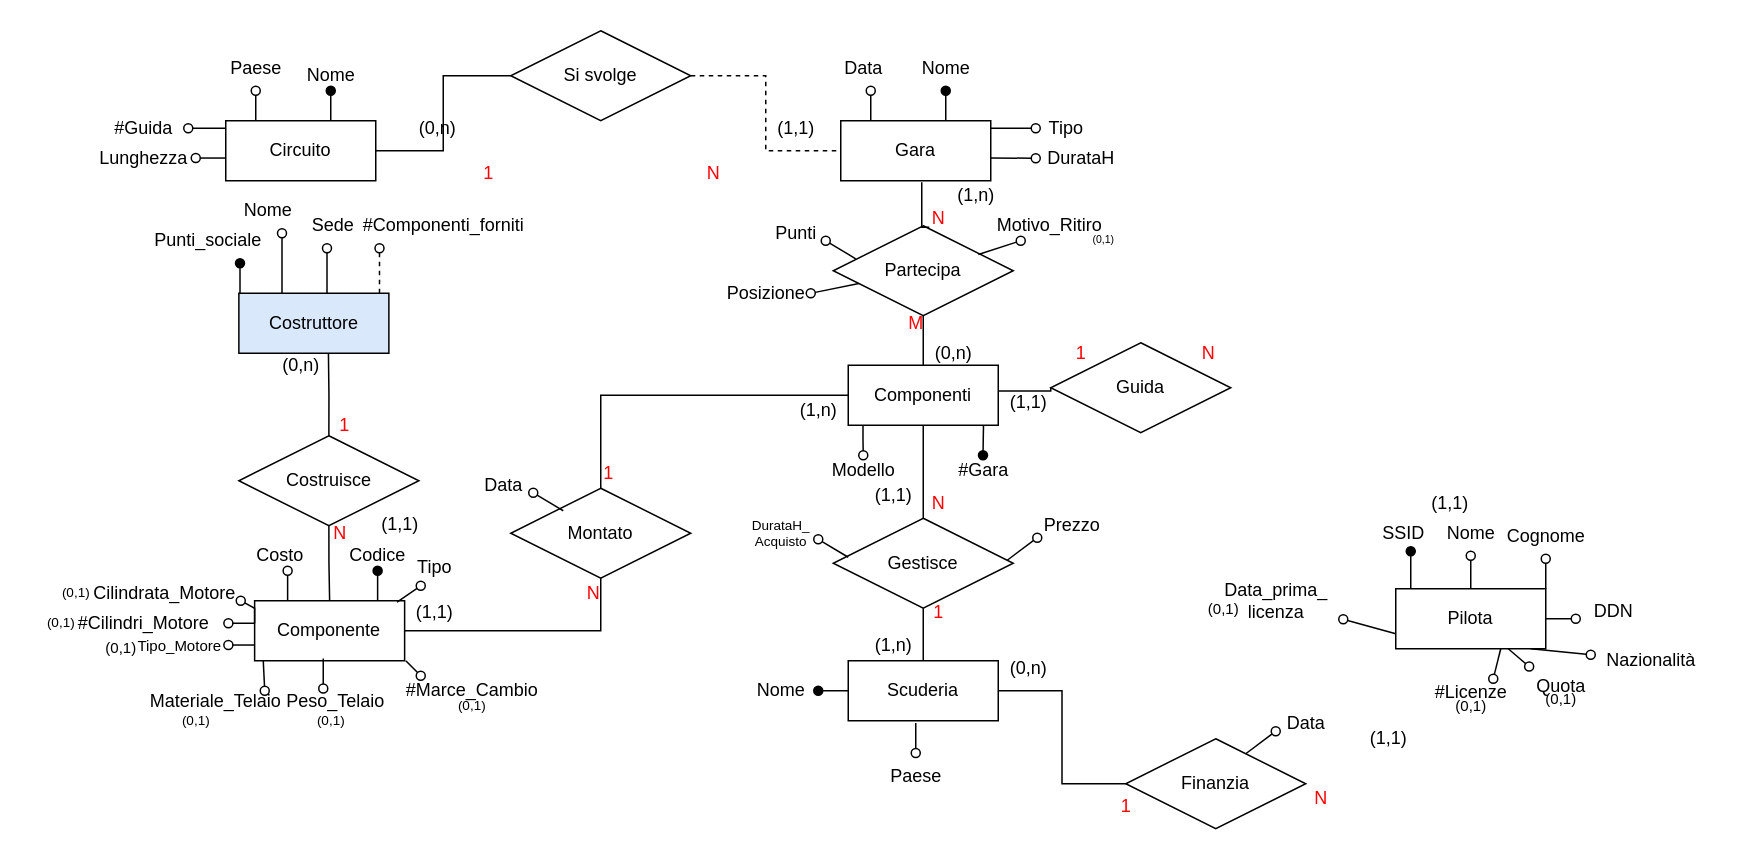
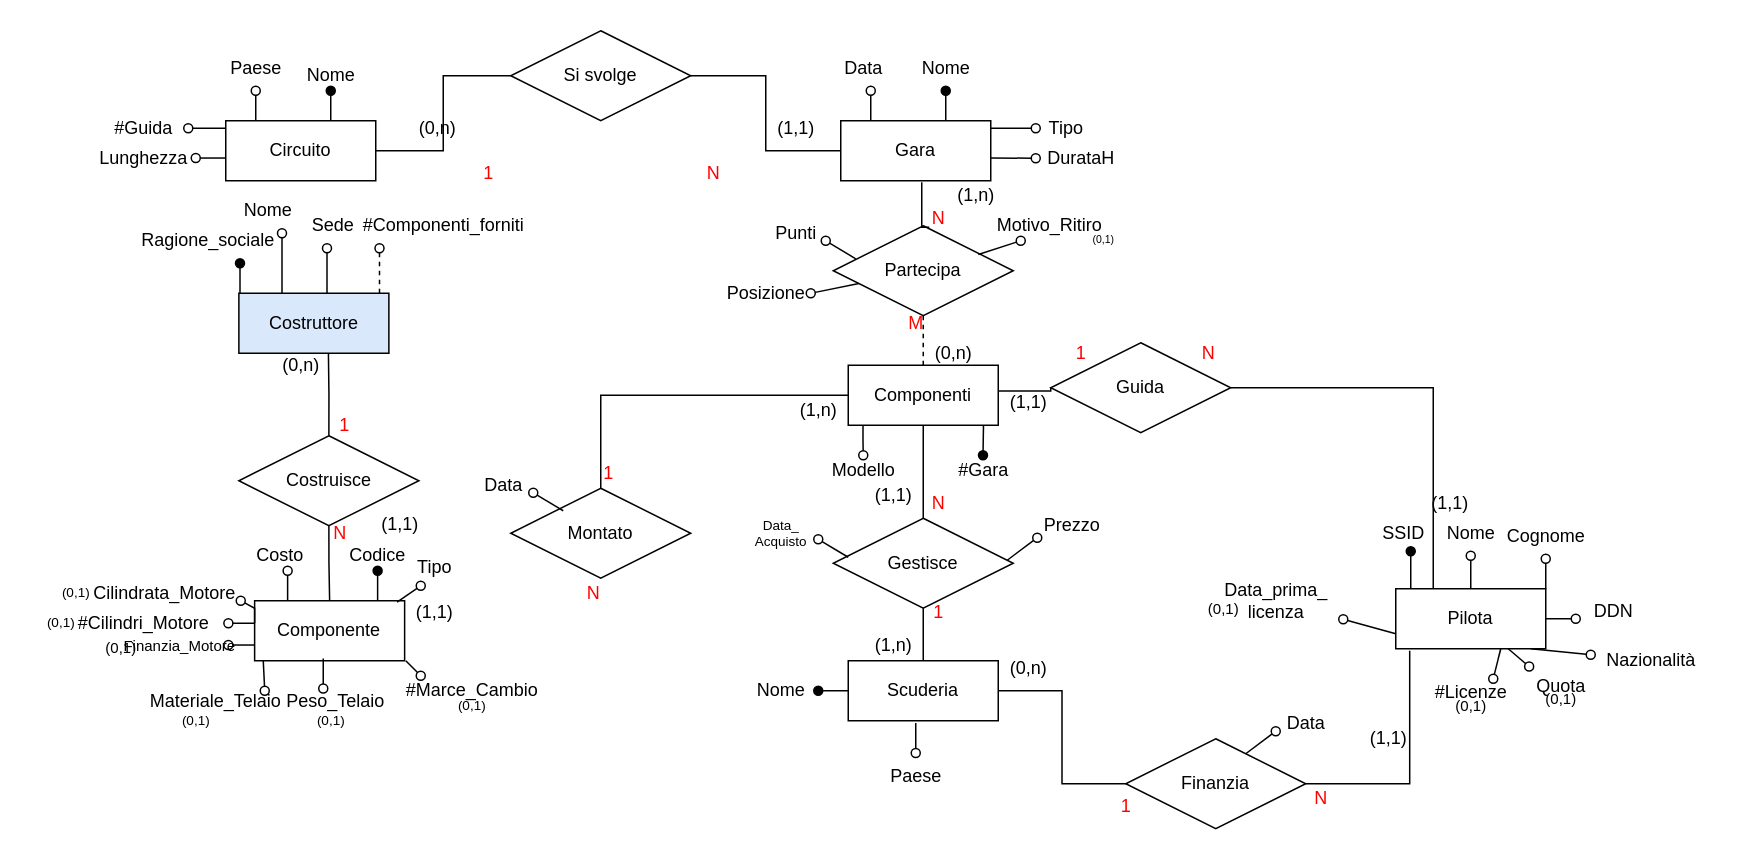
(766, 114) -> (766, 114)
(209, 241) -> (209, 241)
(923, 340) -> (923, 340)
none -> (1433, 388)
(782, 533) -> (782, 533)
(529, 631) -> none
(180, 646) -> (180, 646)
none -> (1410, 769)
